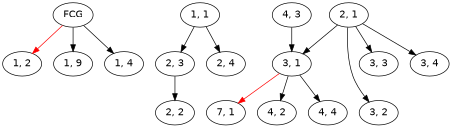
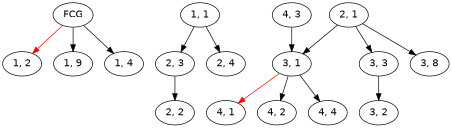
(350, 64) -> (379, 85)
(430, 64) -> (430, 64)
(226, 113) -> (226, 113)
